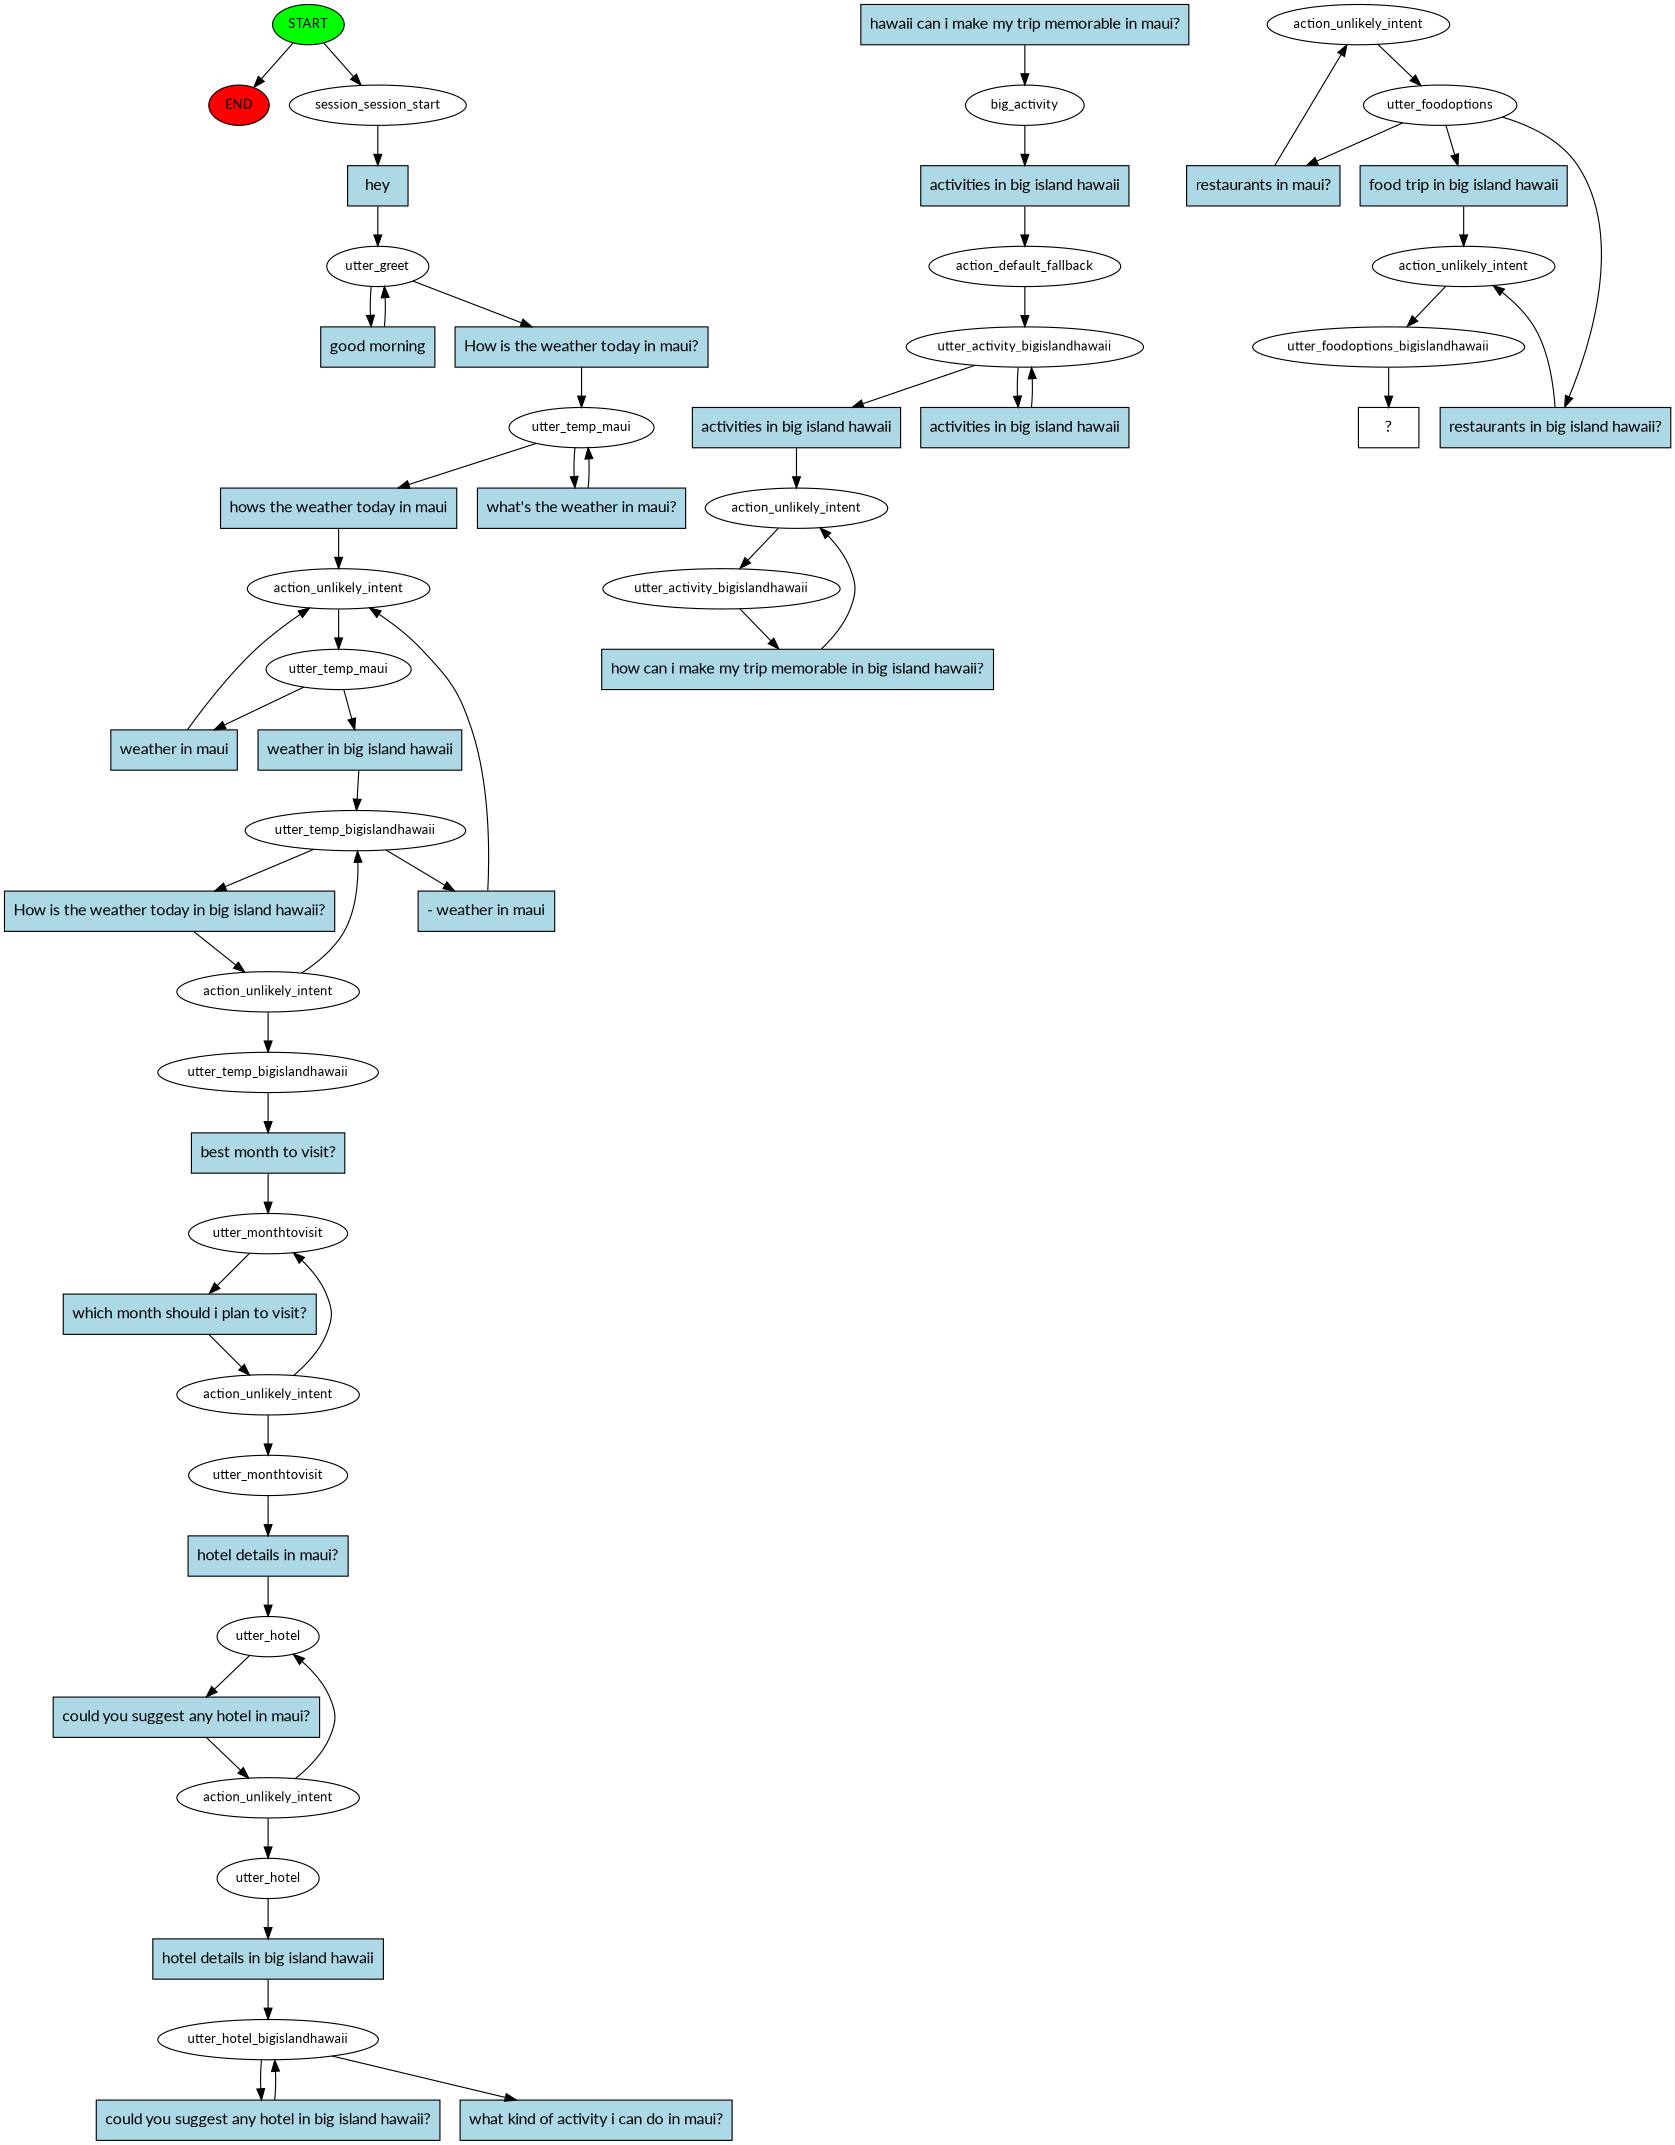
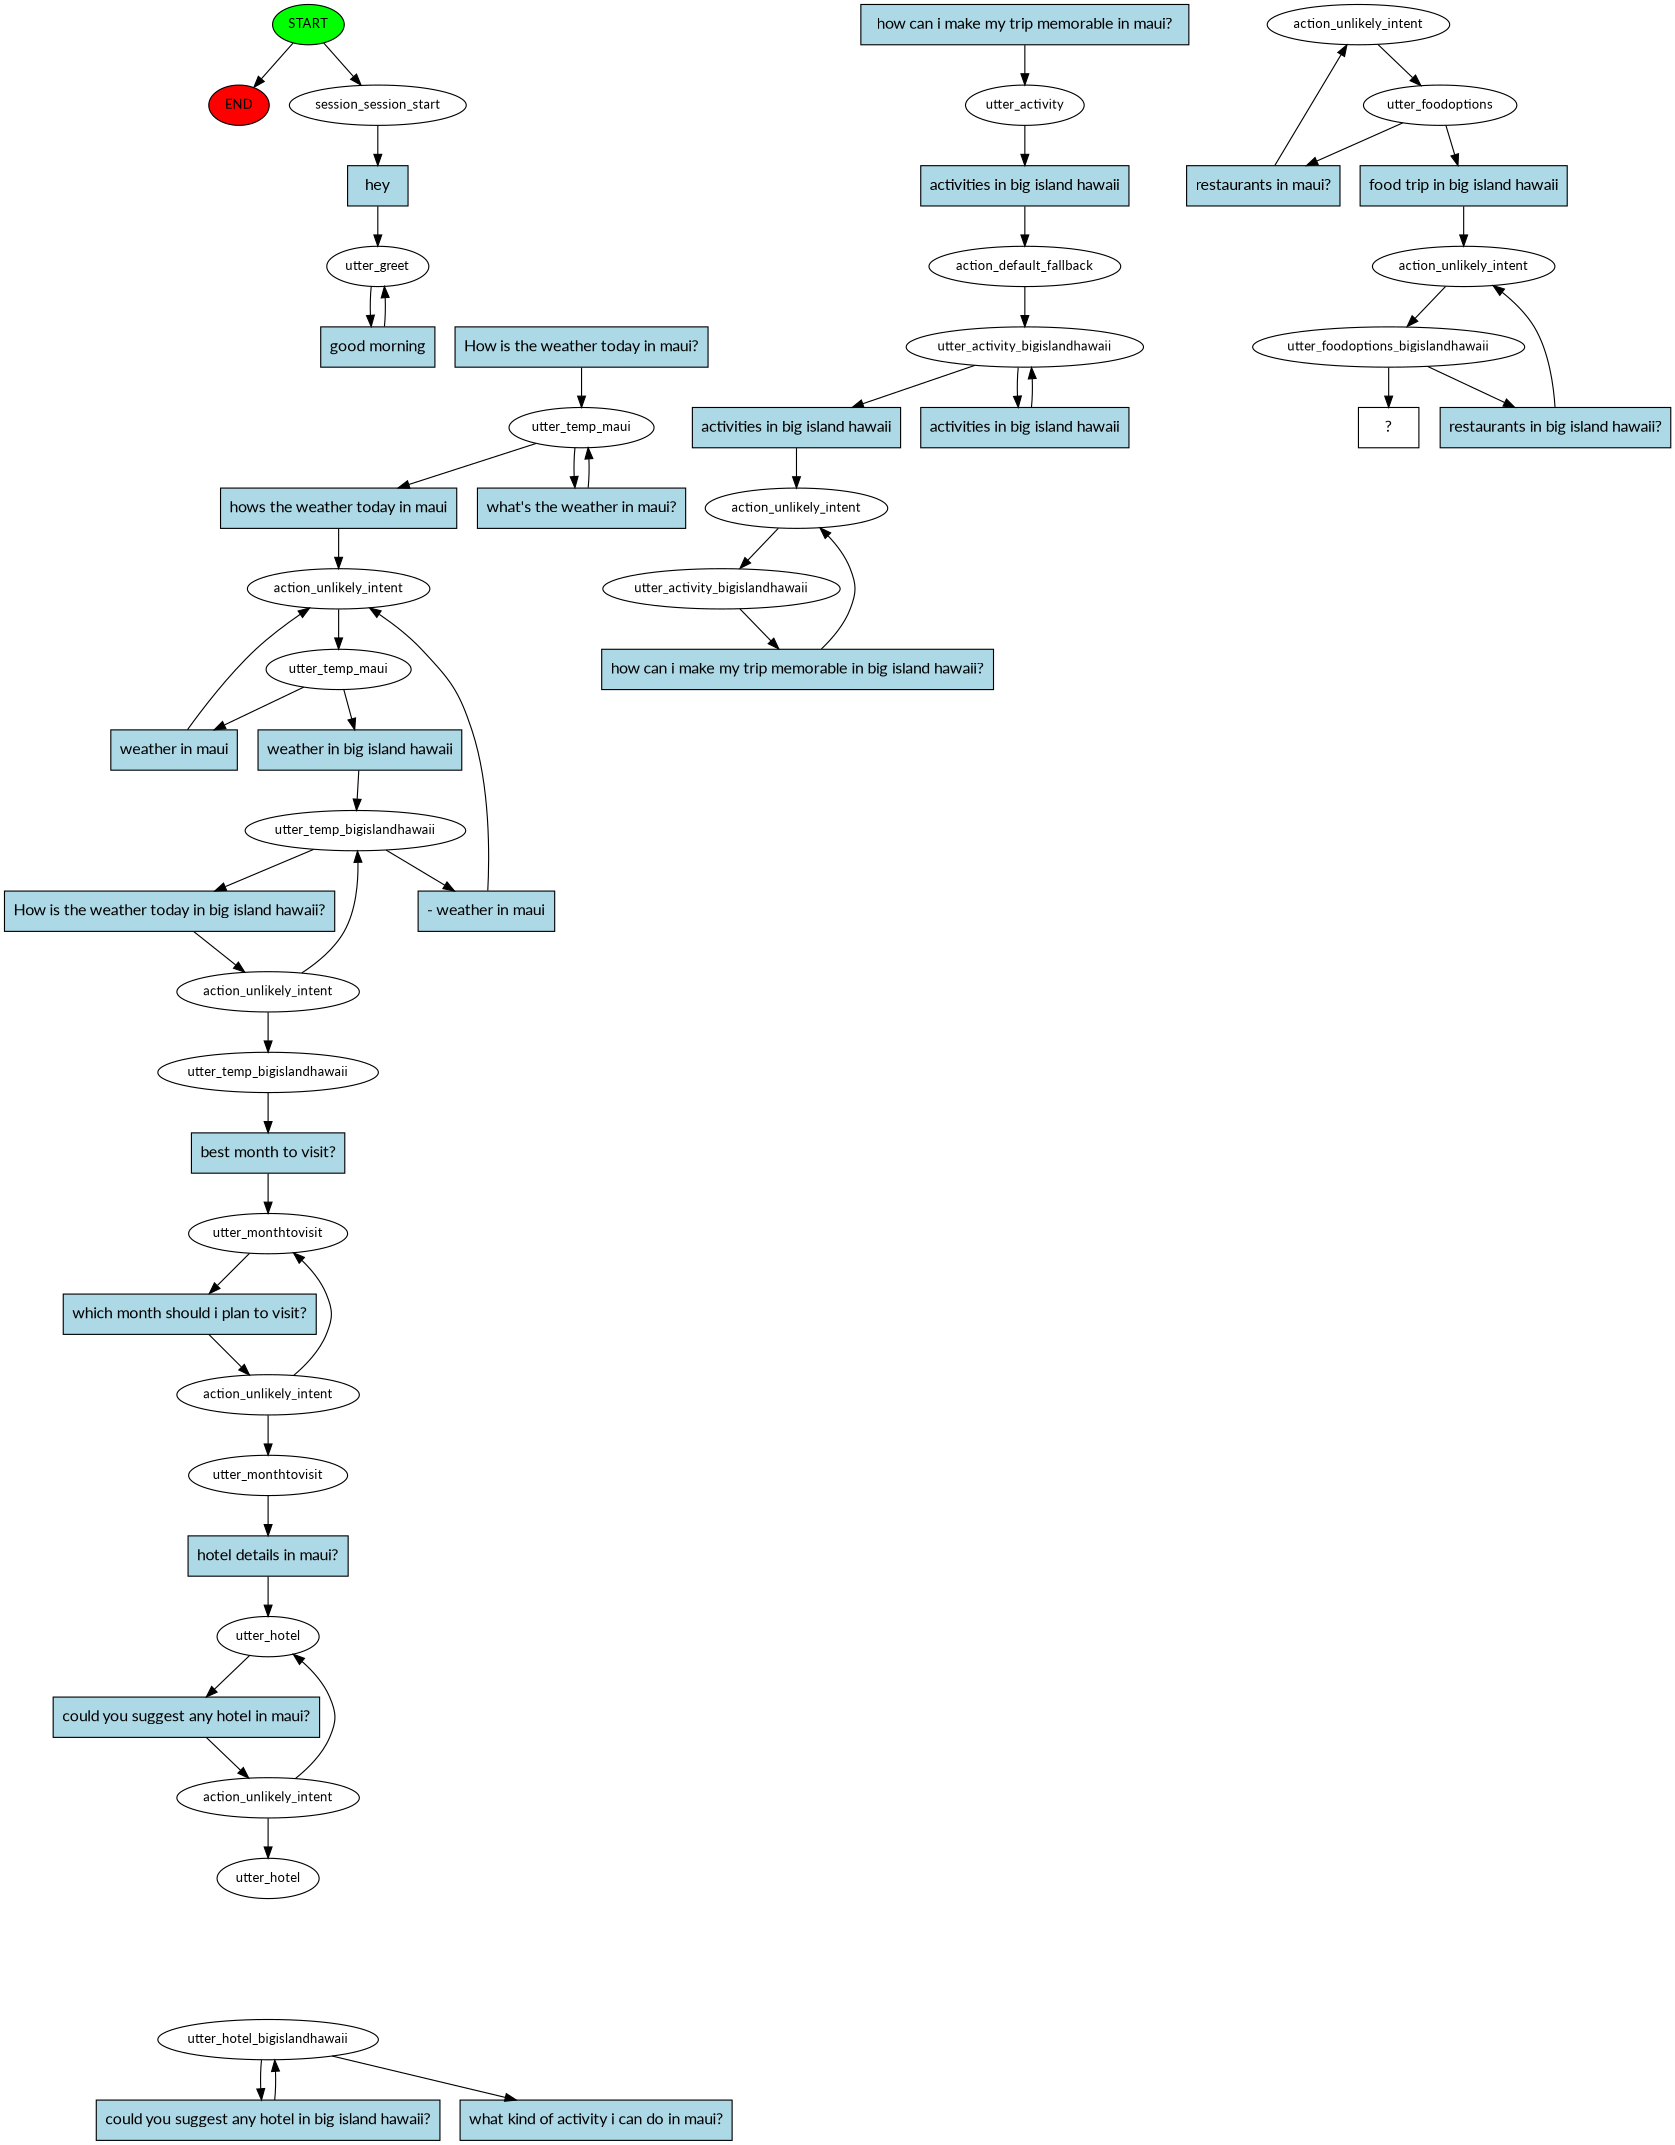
(1025, 25) -> (1025, 25)
(1025, 105) -> (1025, 105)
(1600, 236) -> (1466, 385)
(467, 302) -> none
(268, 1959) -> none
